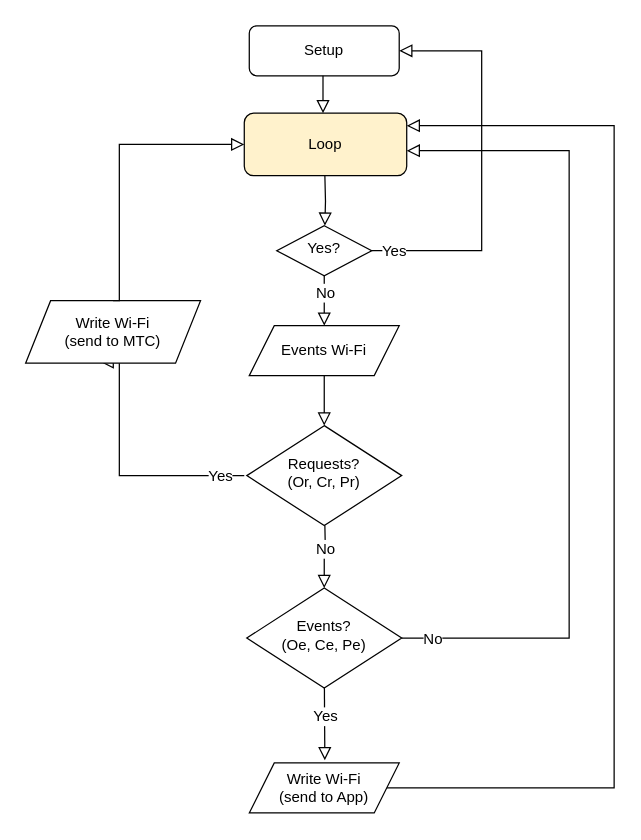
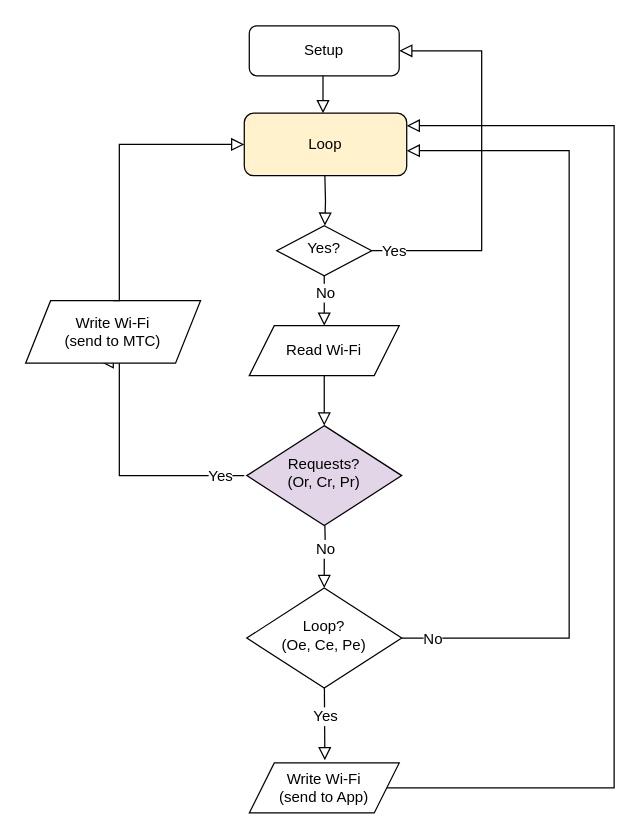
(324, 351) -> (324, 351)
(324, 476) -> (324, 476)
(324, 636) -> (324, 636)
